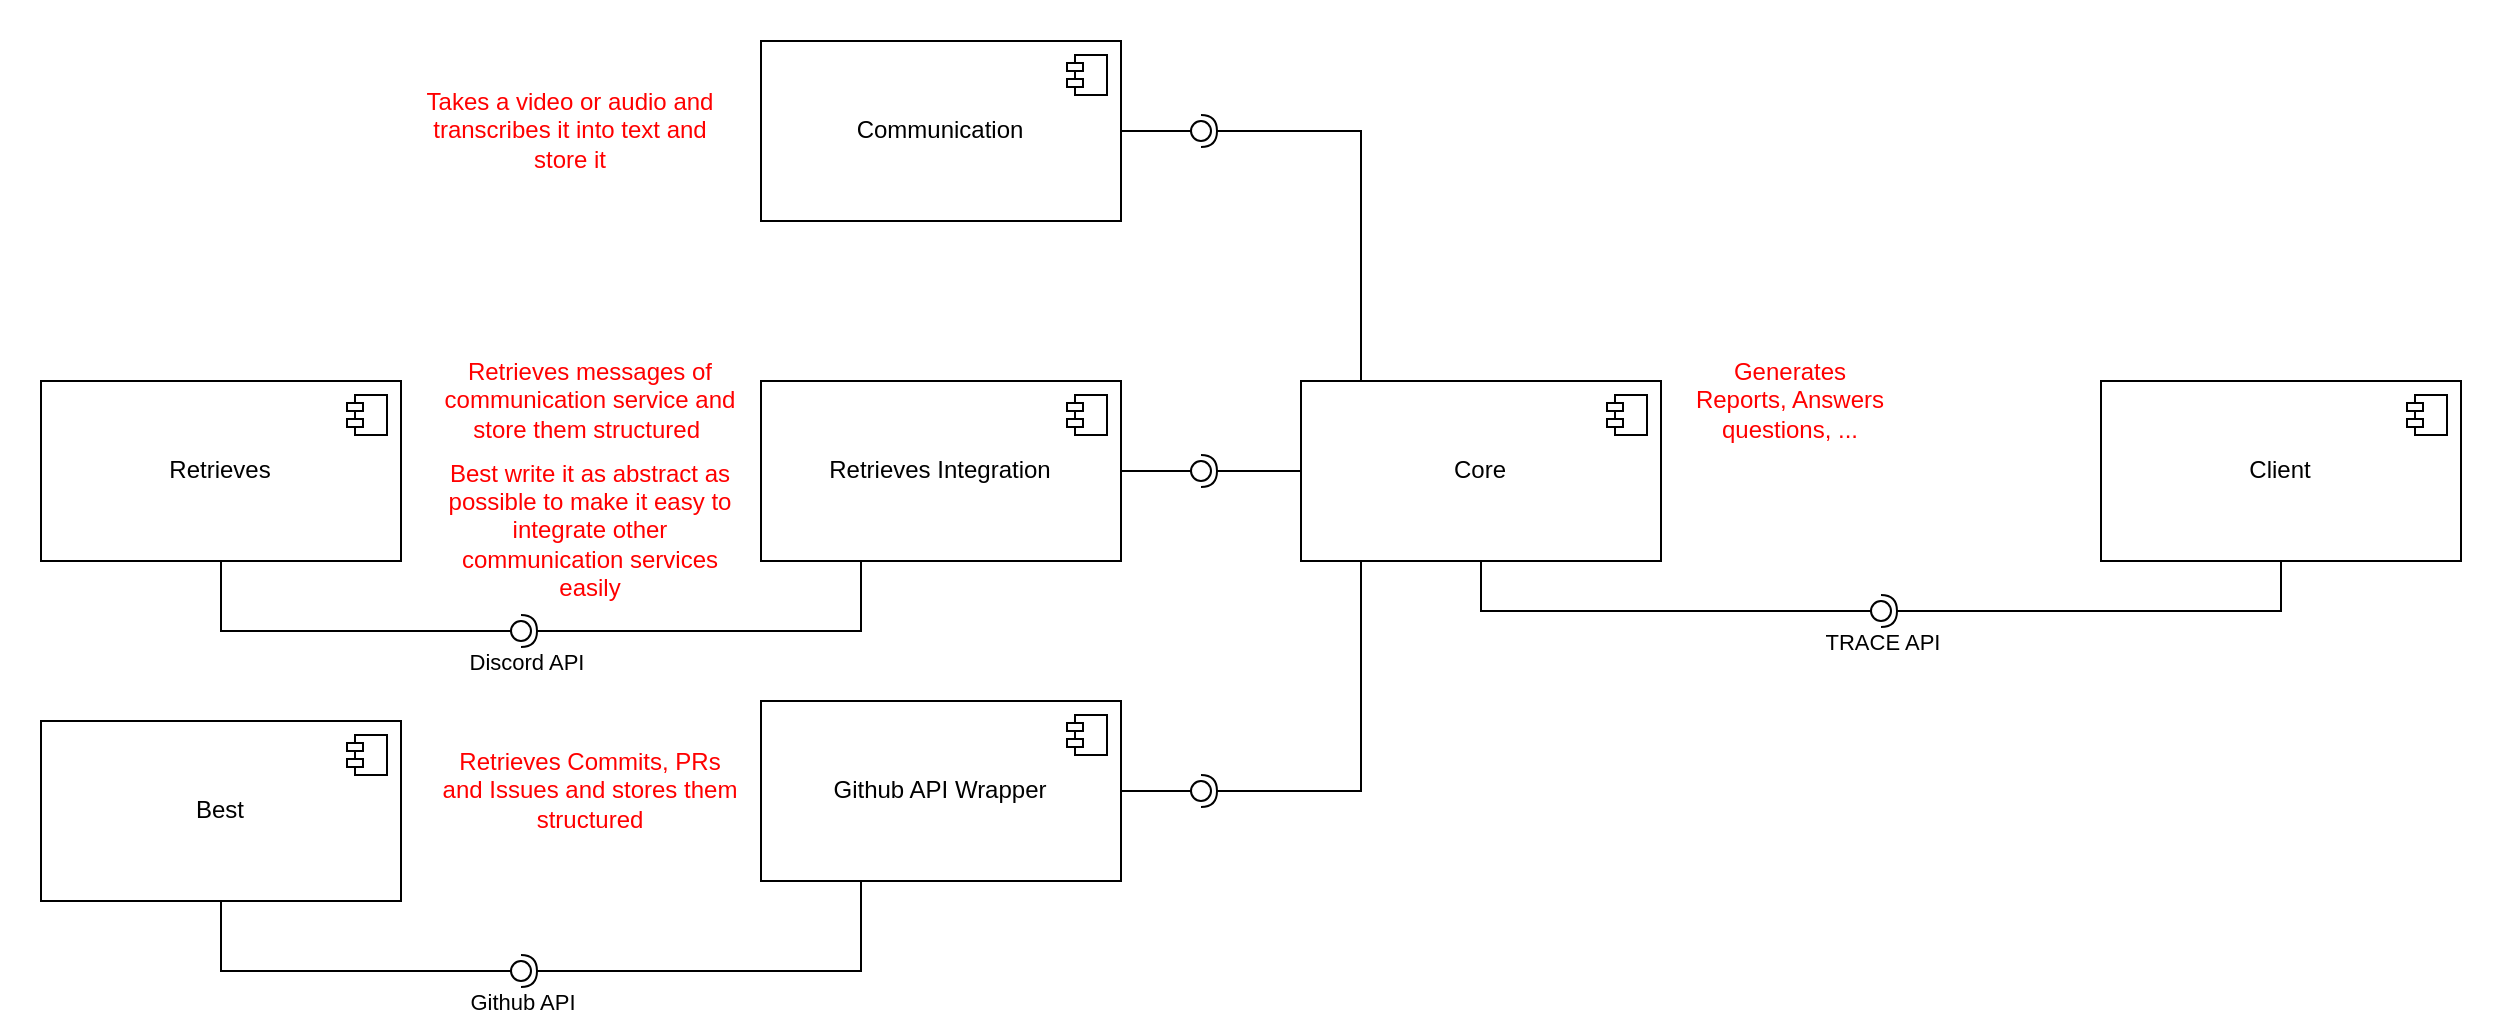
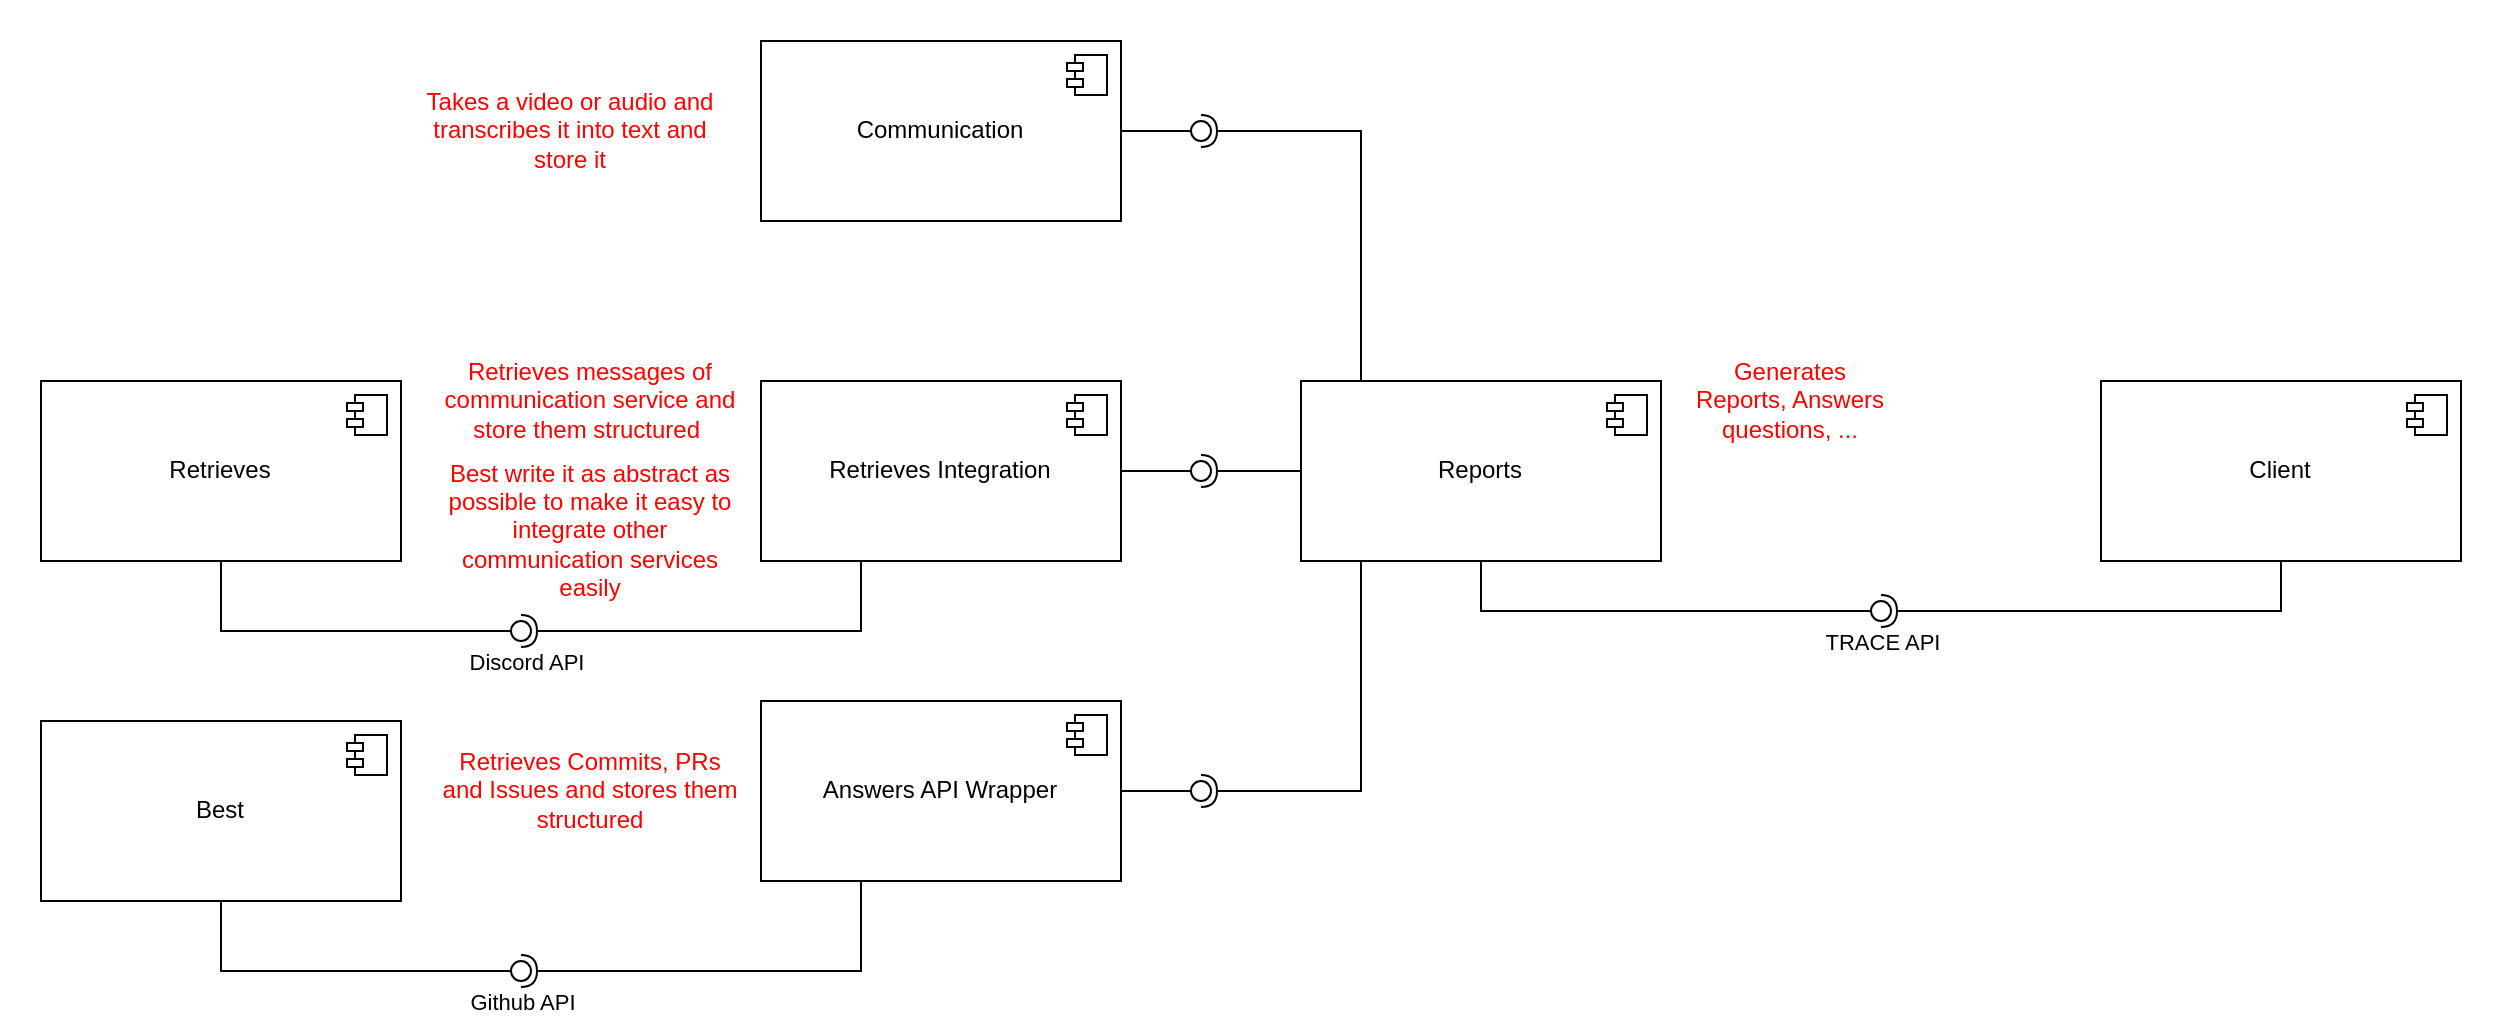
(1481, 471) -> (1481, 471)
(941, 791) -> (941, 791)
